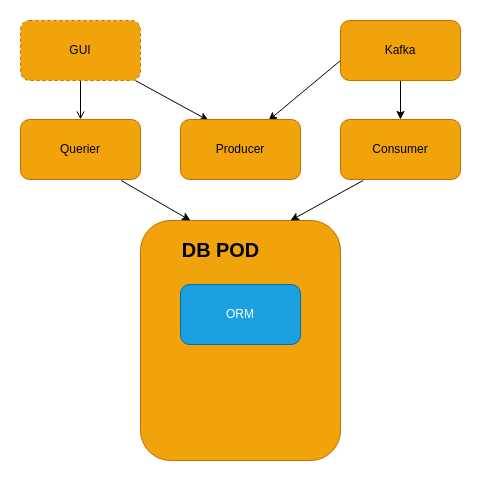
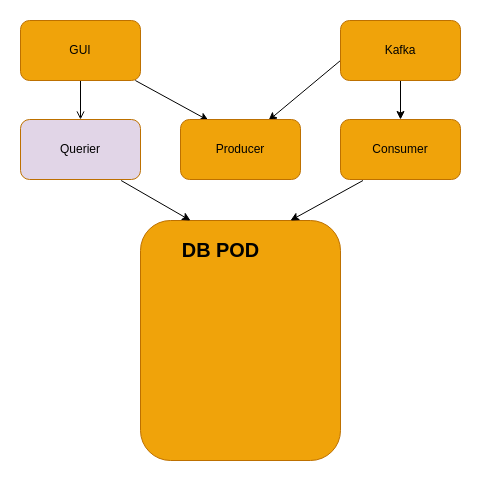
(81, 51) -> (81, 51)
(81, 150) -> (81, 150)
(241, 315) -> none
